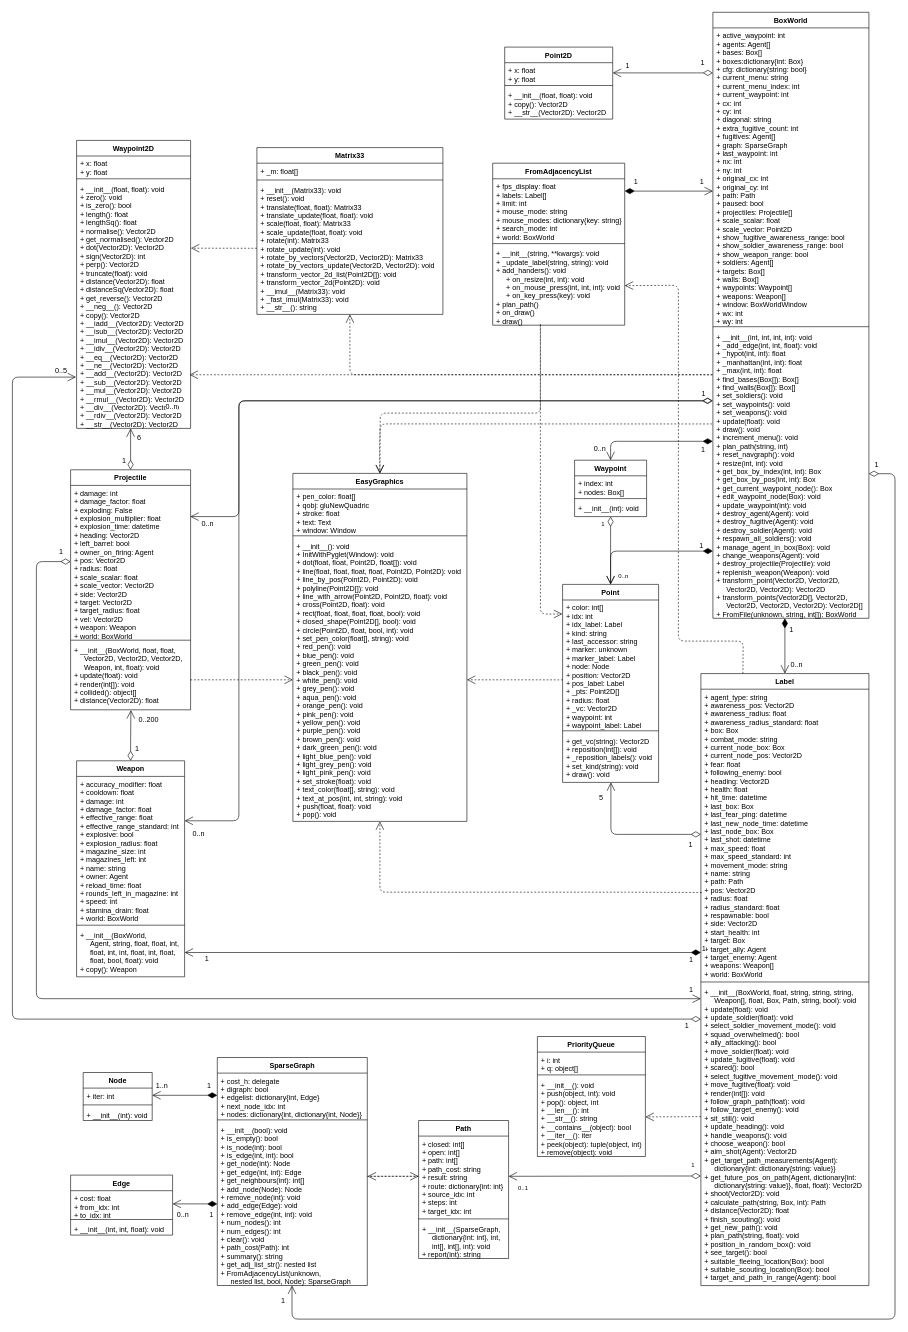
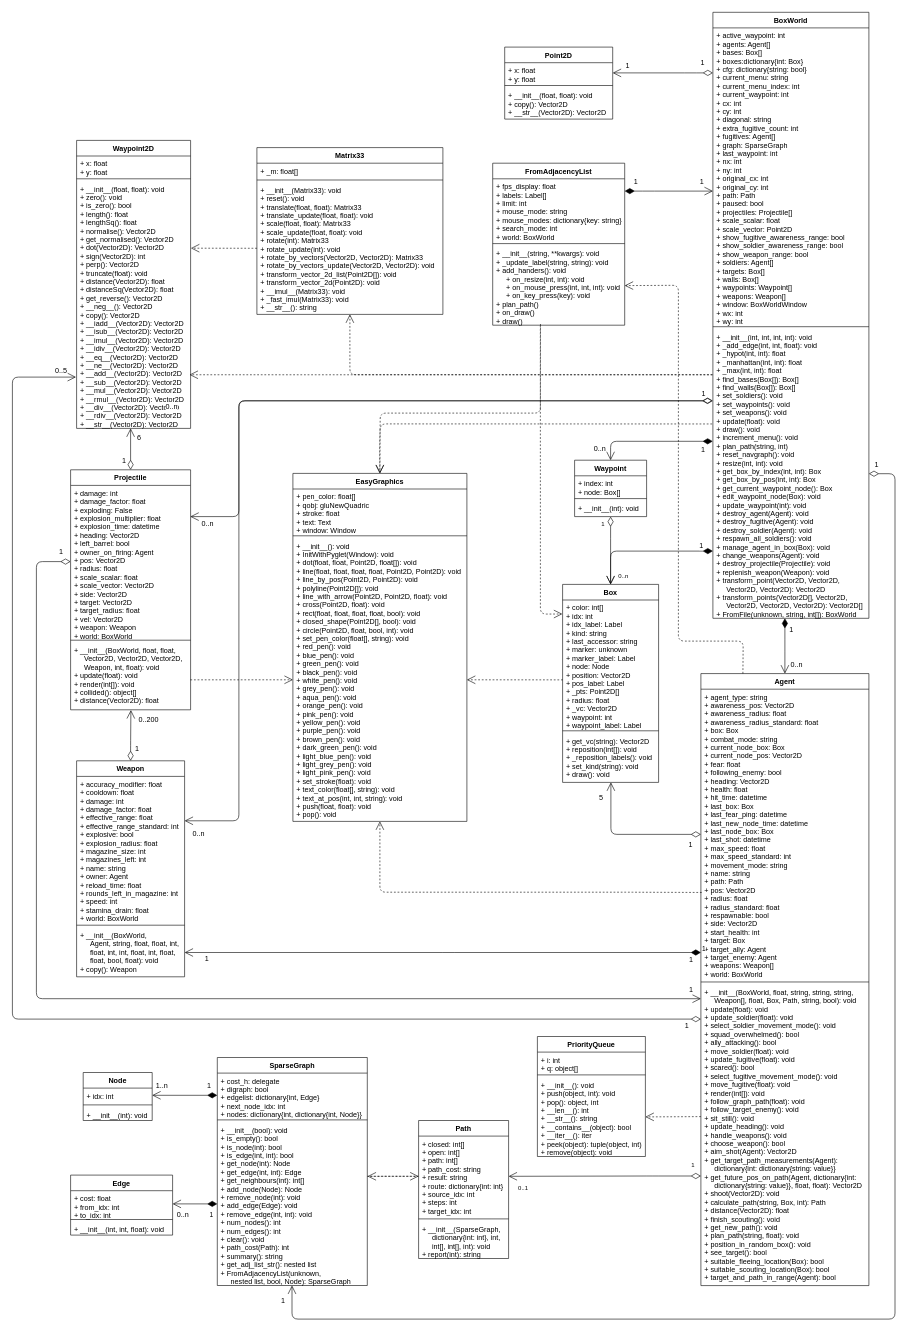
(597, 484) -> (597, 484)
(610, 593) -> (610, 593)
(785, 682) -> (785, 682)
(104, 1096) -> (102, 1096)
